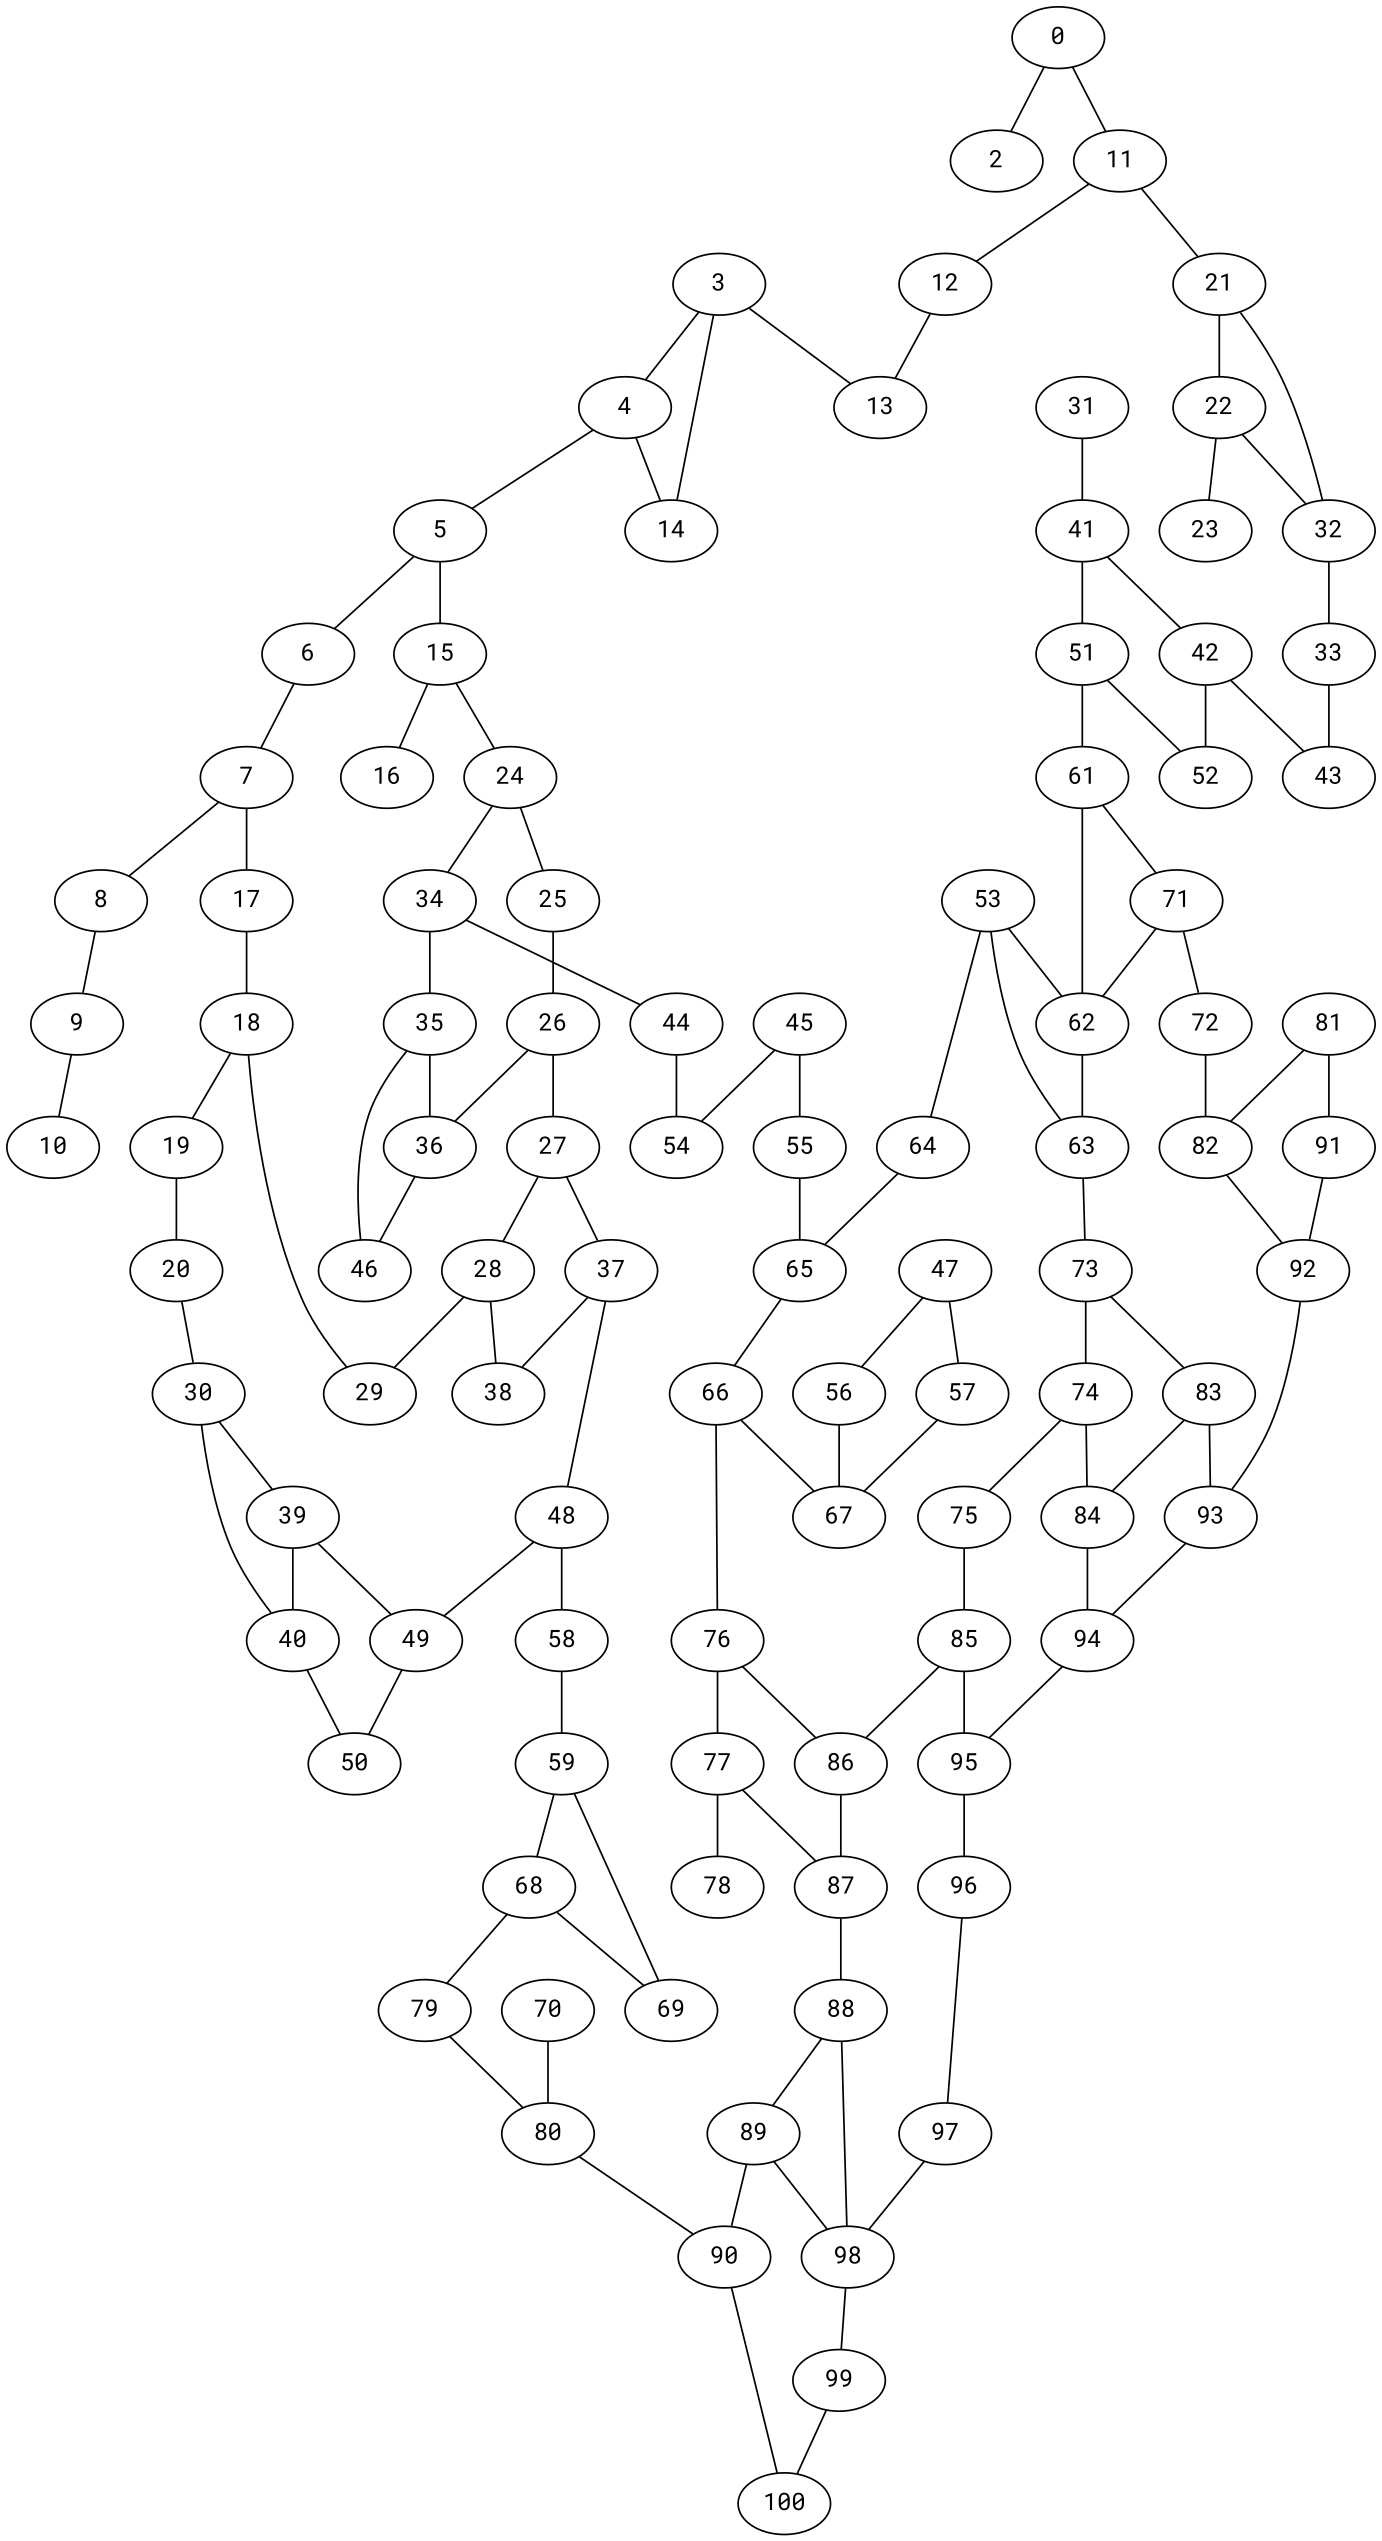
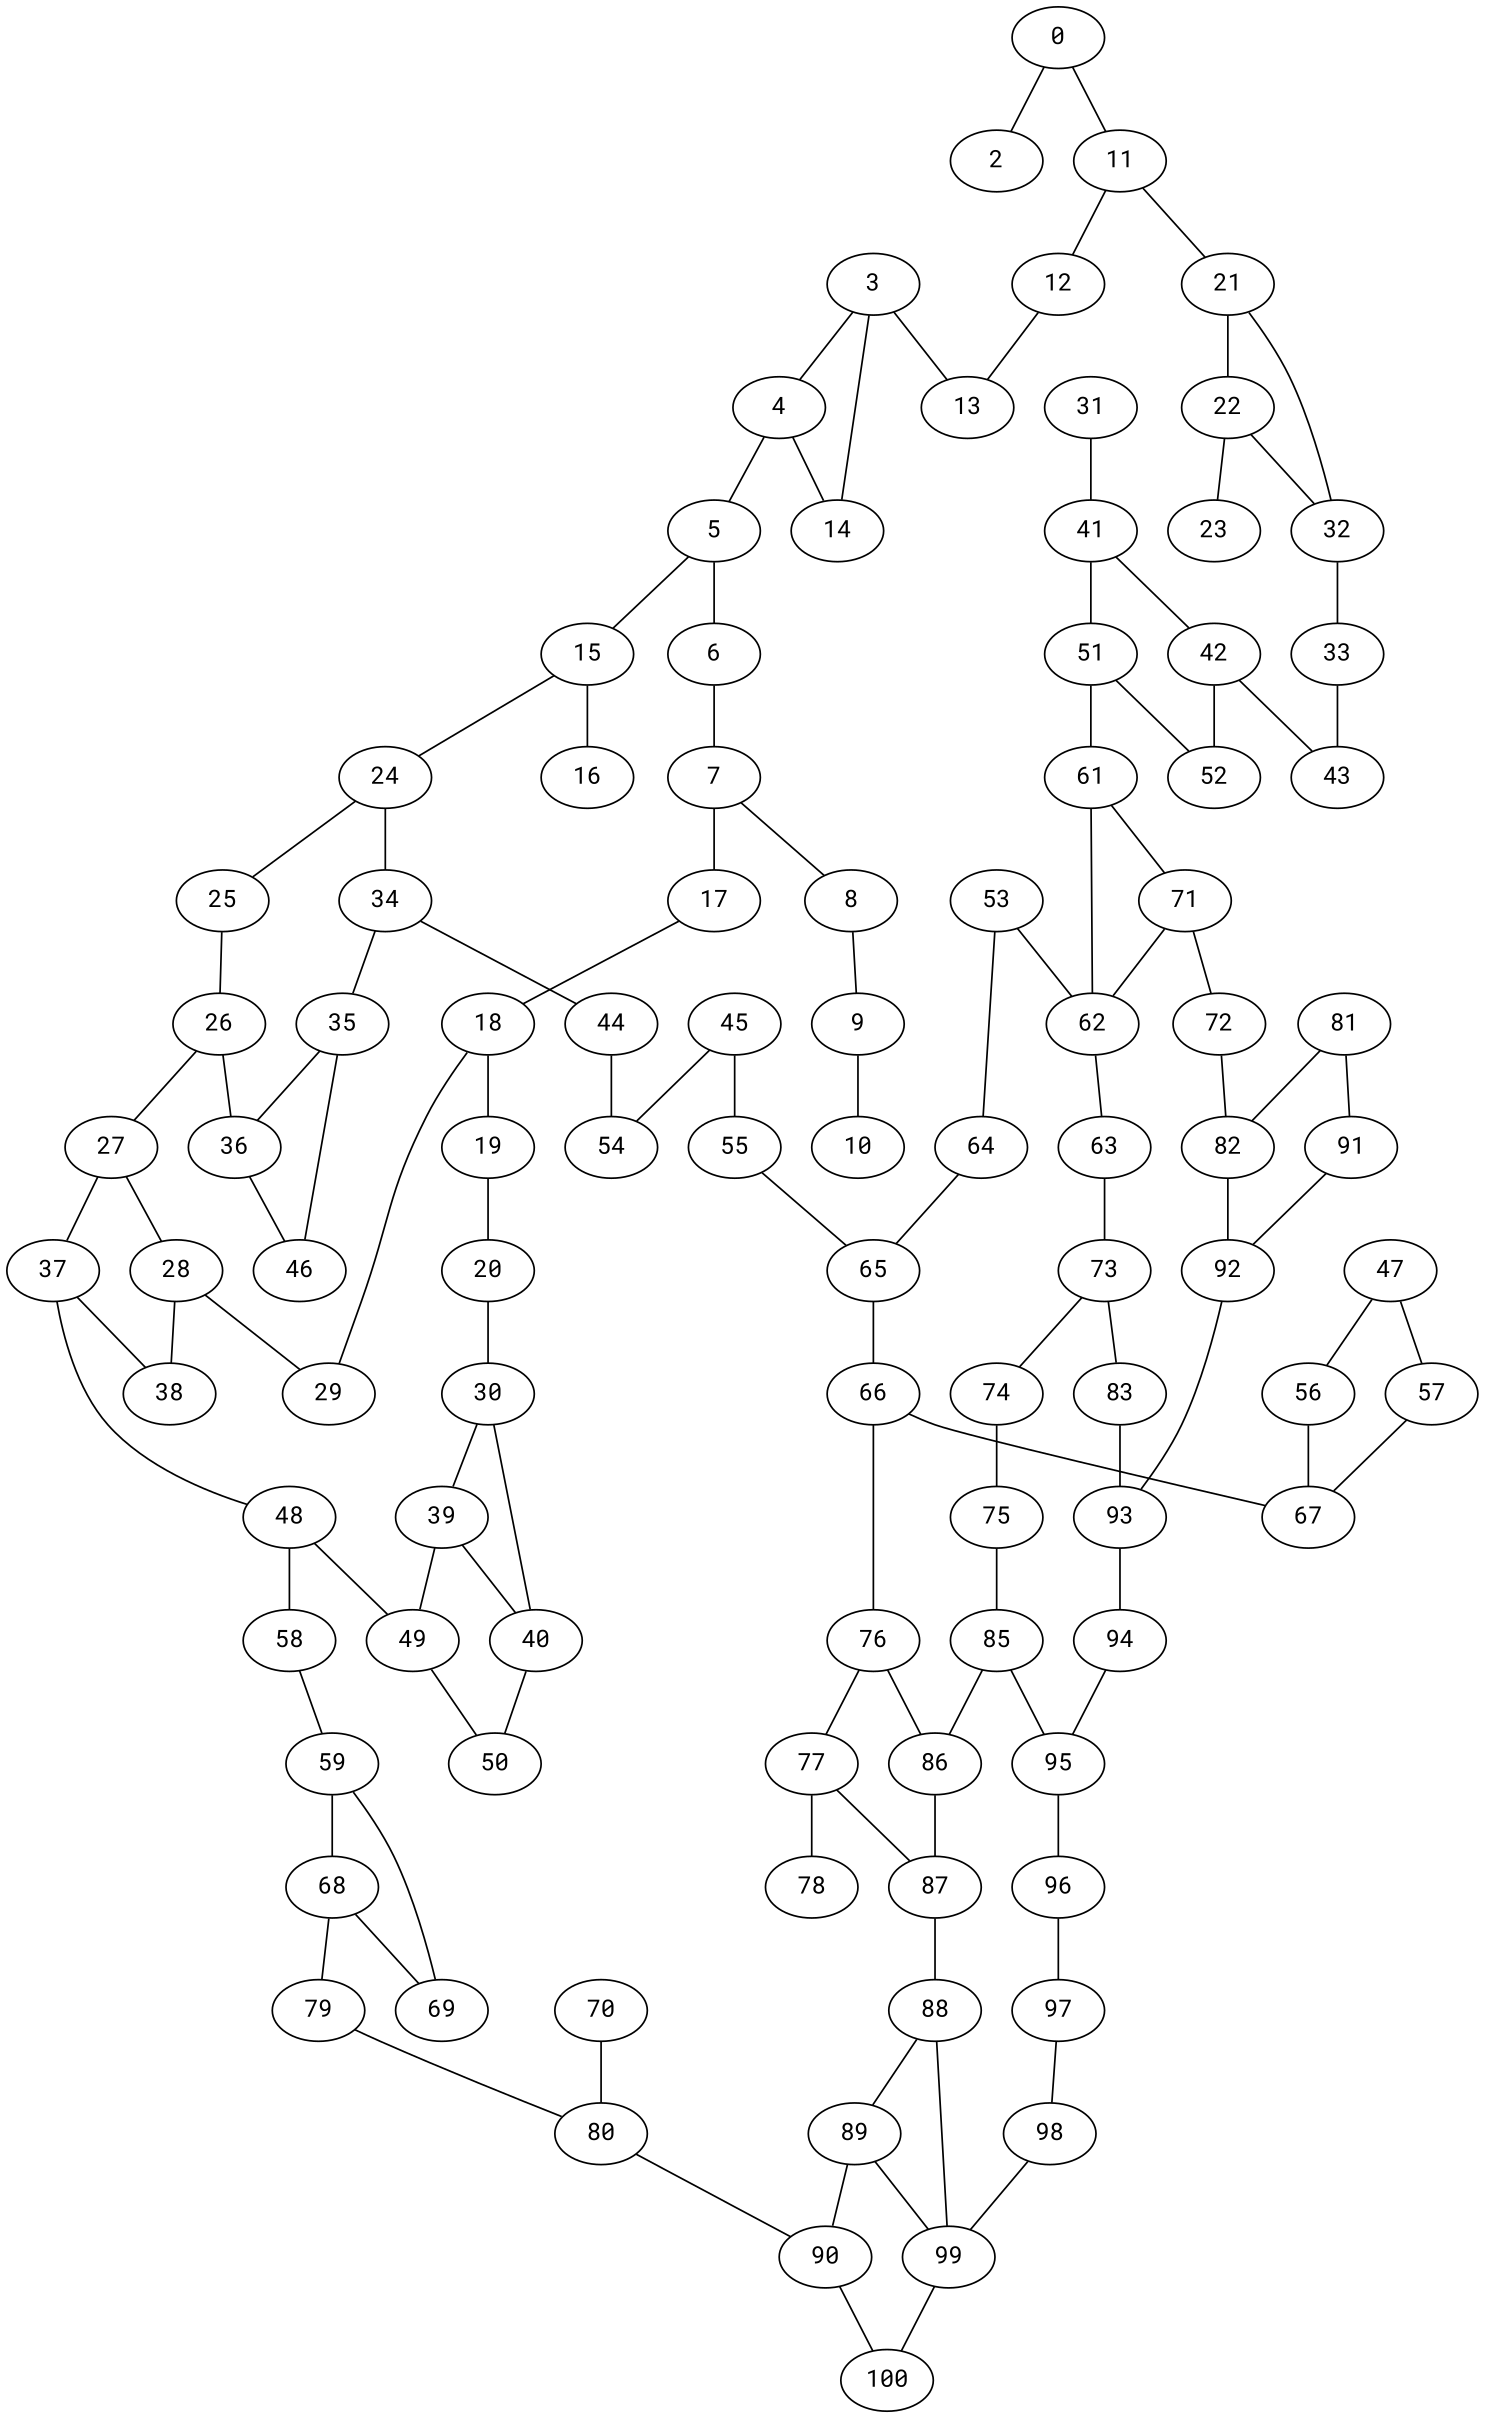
(1012, 1031) -> none
(1087, 1517) -> none
(844, 2134) -> (942, 2134)
(801, 2195) -> (902, 2195)
